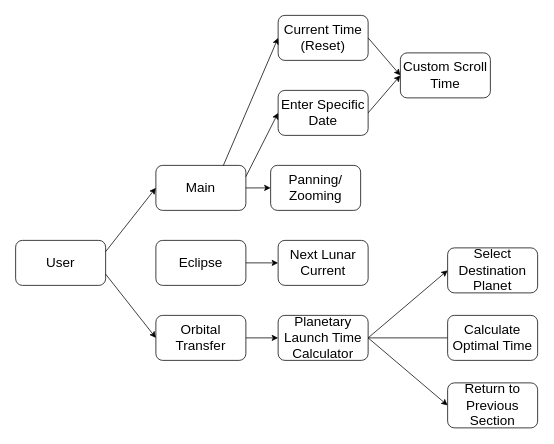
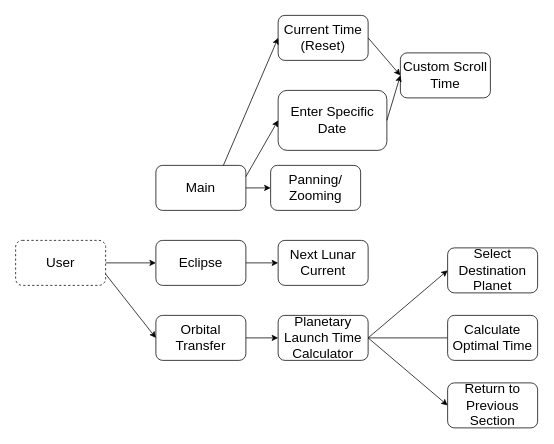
(323, 113) -> (332, 120)
(129, 222) -> none
(60, 263) -> (60, 263)
none -> (149, 263)
